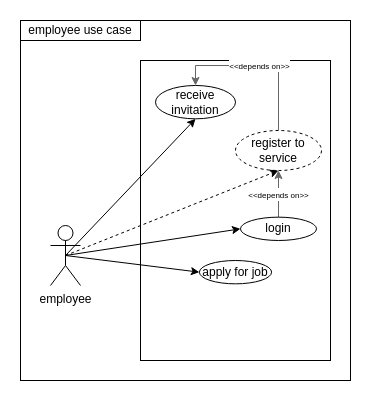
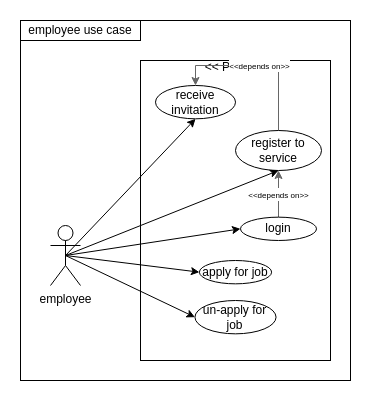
none -> (236, 67)
(279, 151) -> (279, 151)
(172, 213) -> (172, 213)
none -> (129, 286)
none -> (236, 317)
